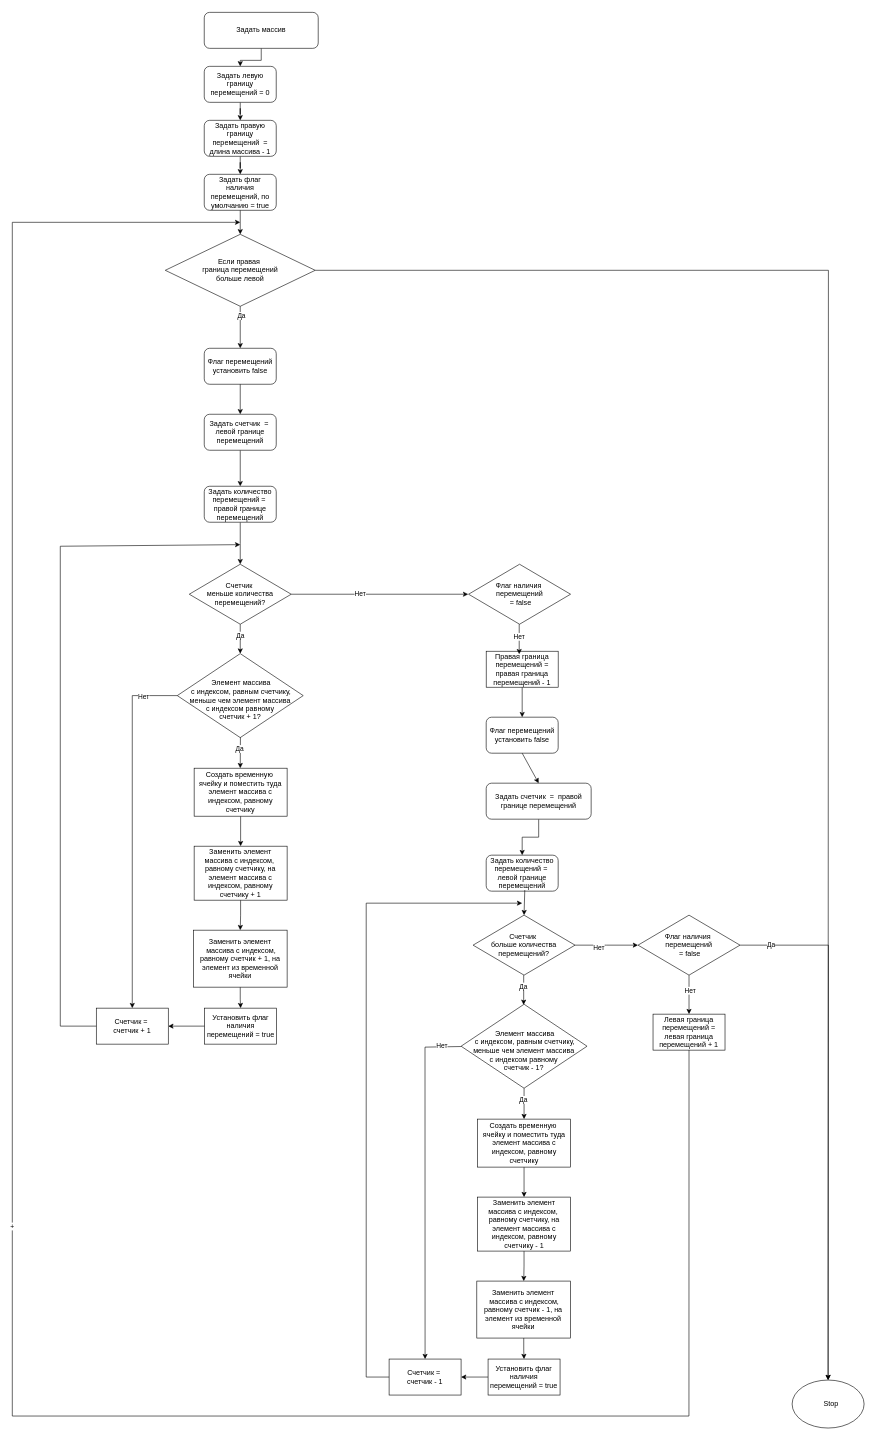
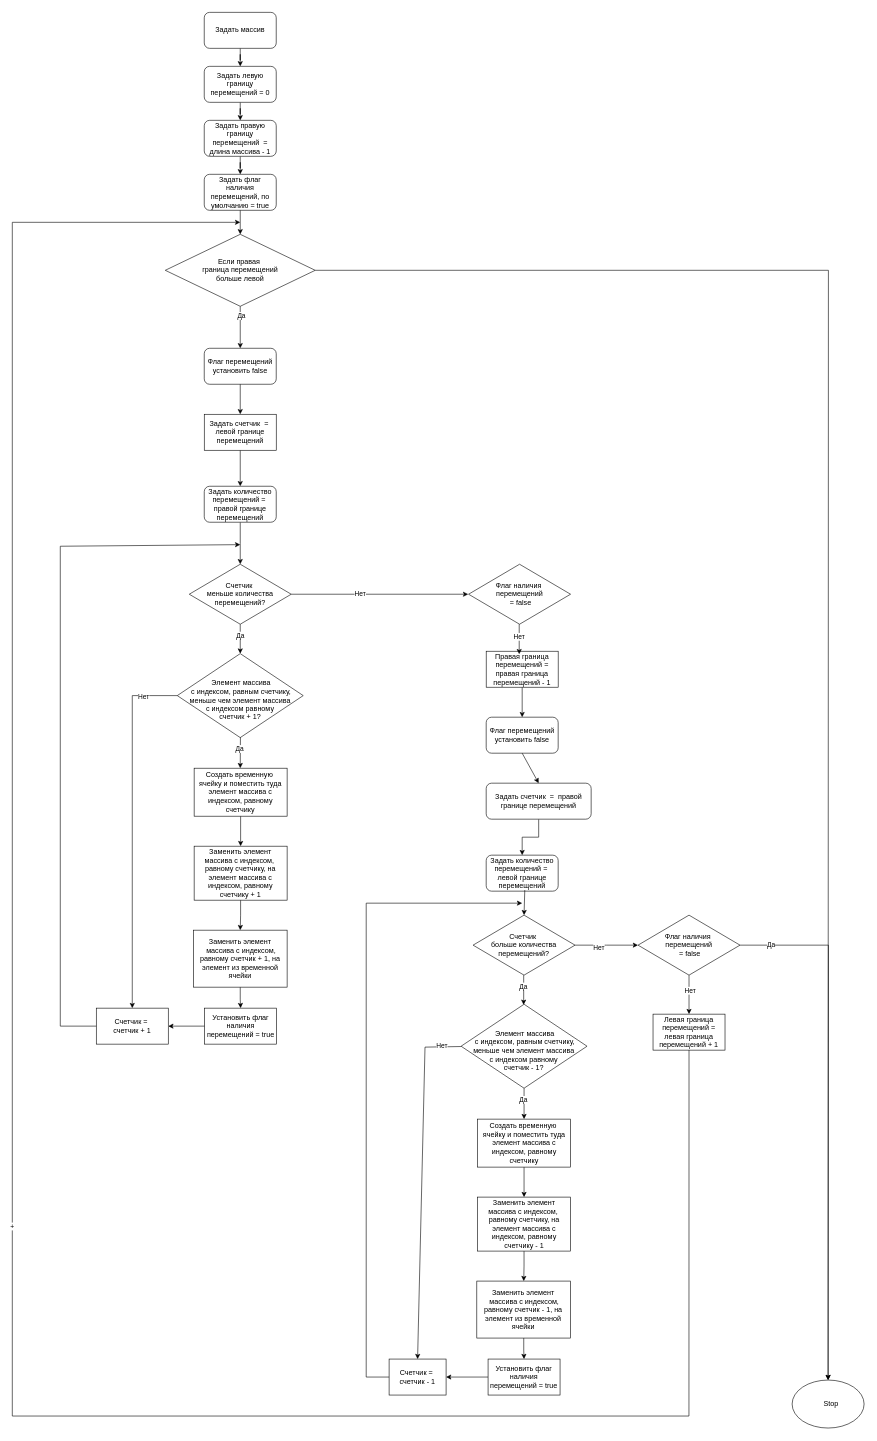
(261, 30) -> (240, 30)
(240, 432) -> (240, 432)
(425, 1377) -> (418, 1377)
